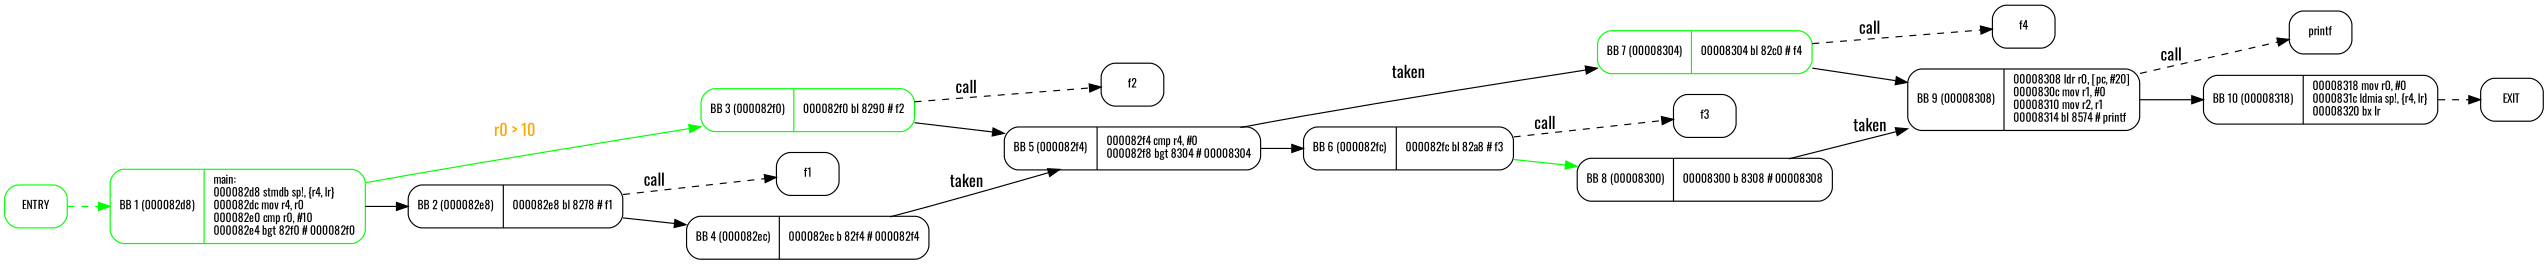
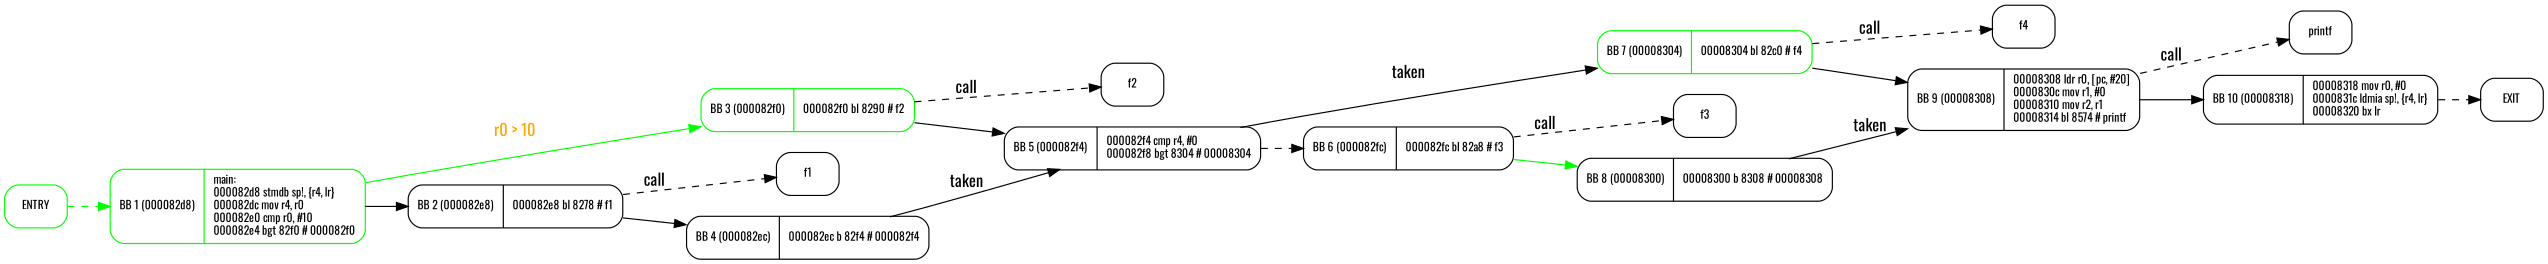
(1276, 148) -> (1276, 148)
